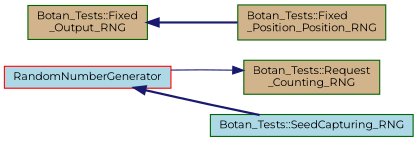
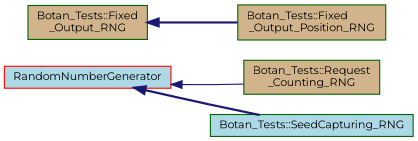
(312, 22) -> (312, 22)
(202, 70) -> (213, 85)
